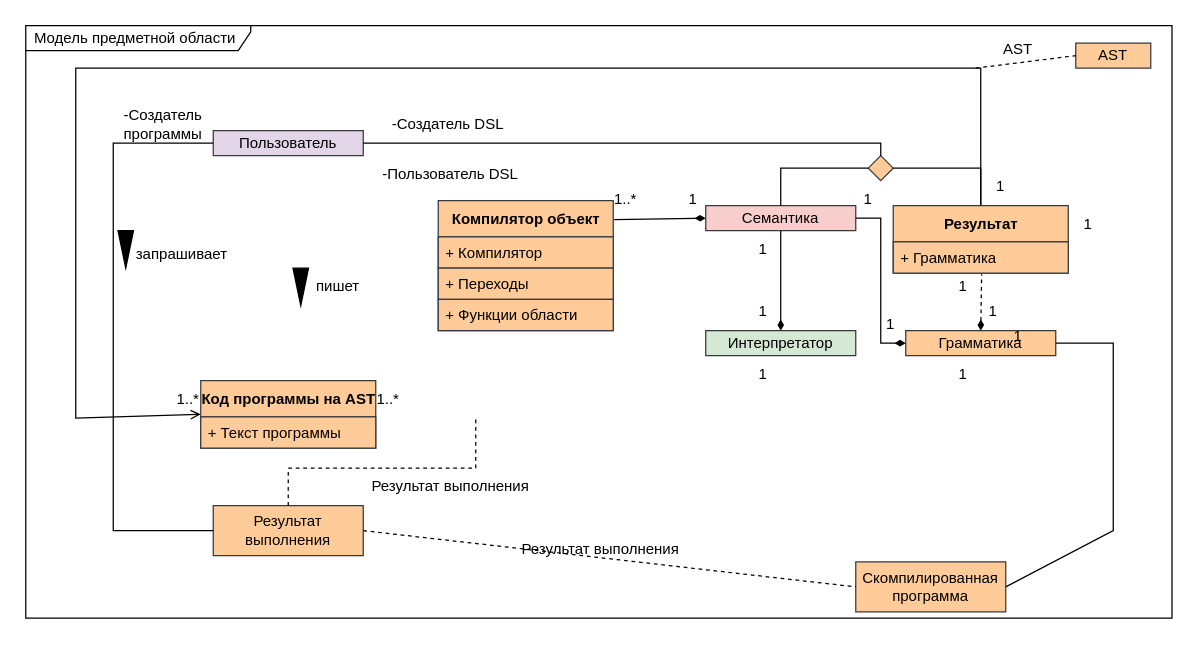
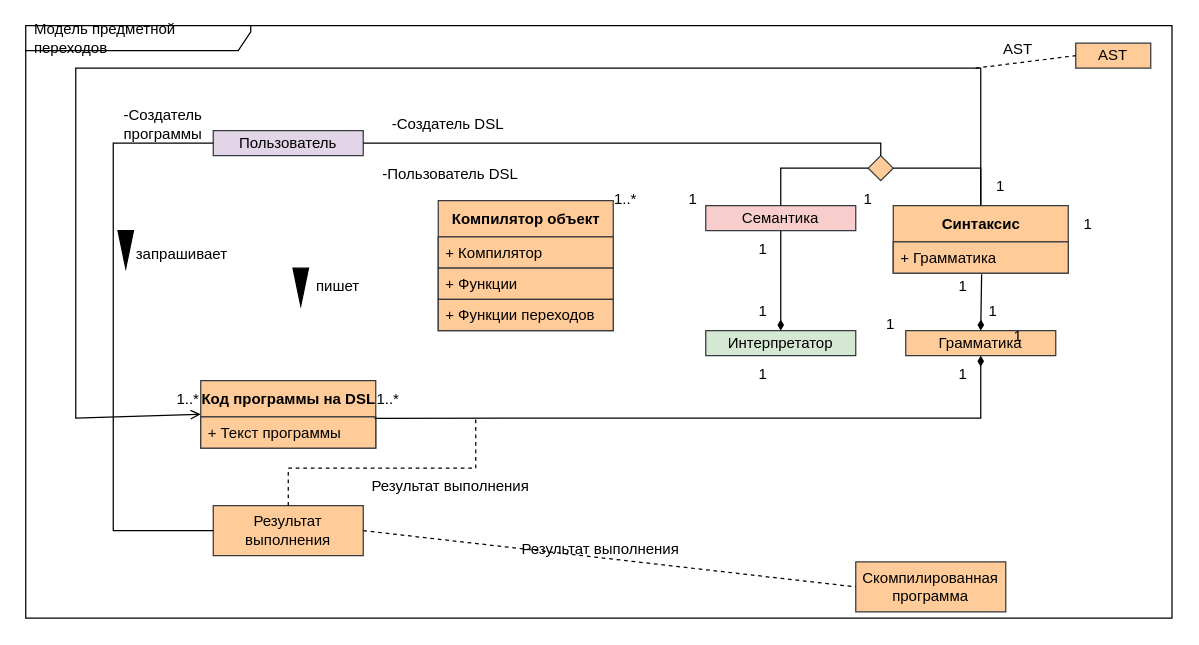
(135, 38) -> (143, 38)
(655, 219) -> none
(981, 224) -> (981, 224)
(881, 276) -> none
(486, 284) -> (481, 284)
(981, 297) -> (981, 297)
(513, 316) -> (522, 316)
(289, 399) -> (289, 399)
none -> (705, 418)
(1113, 469) -> none
